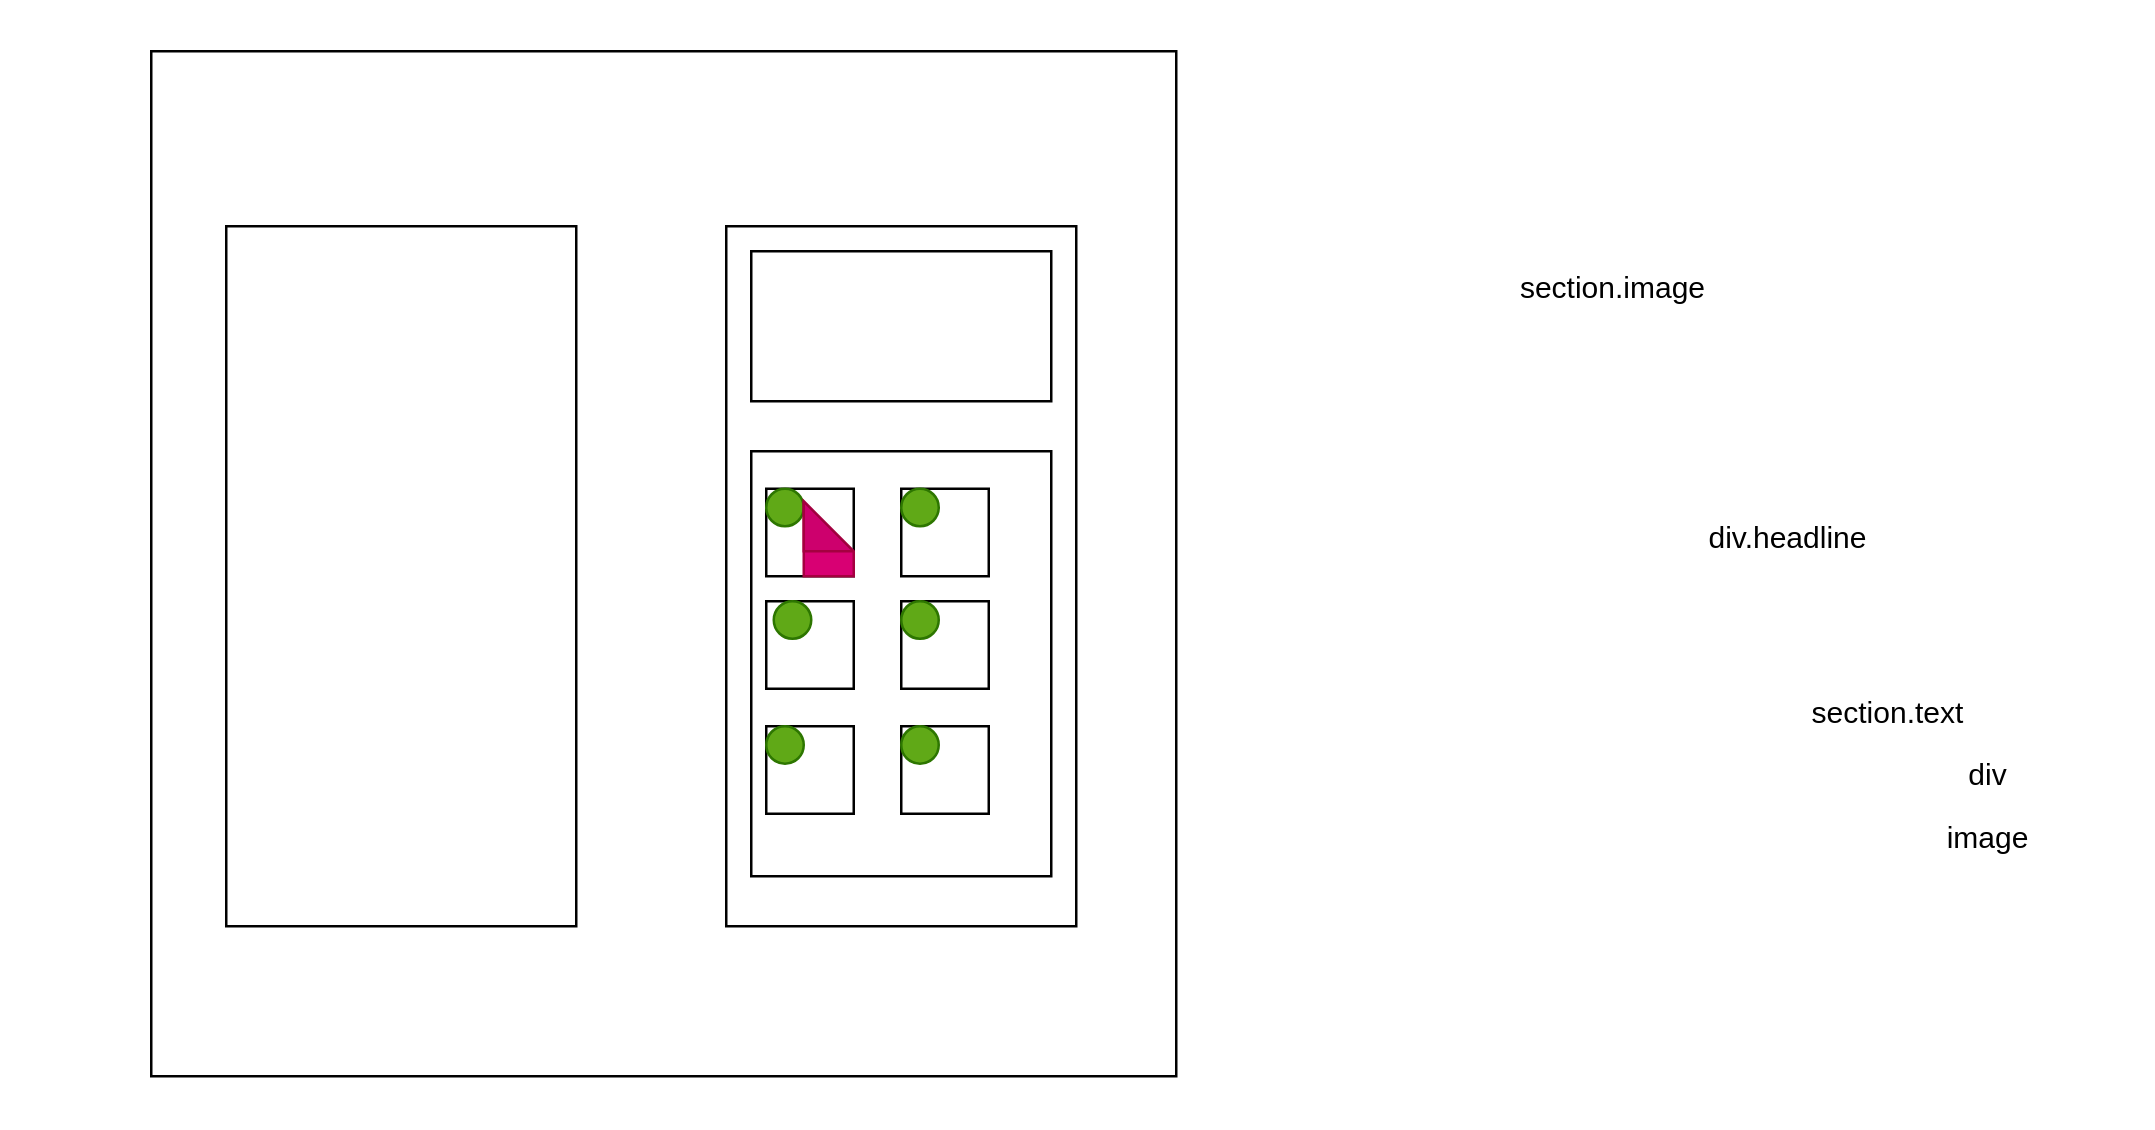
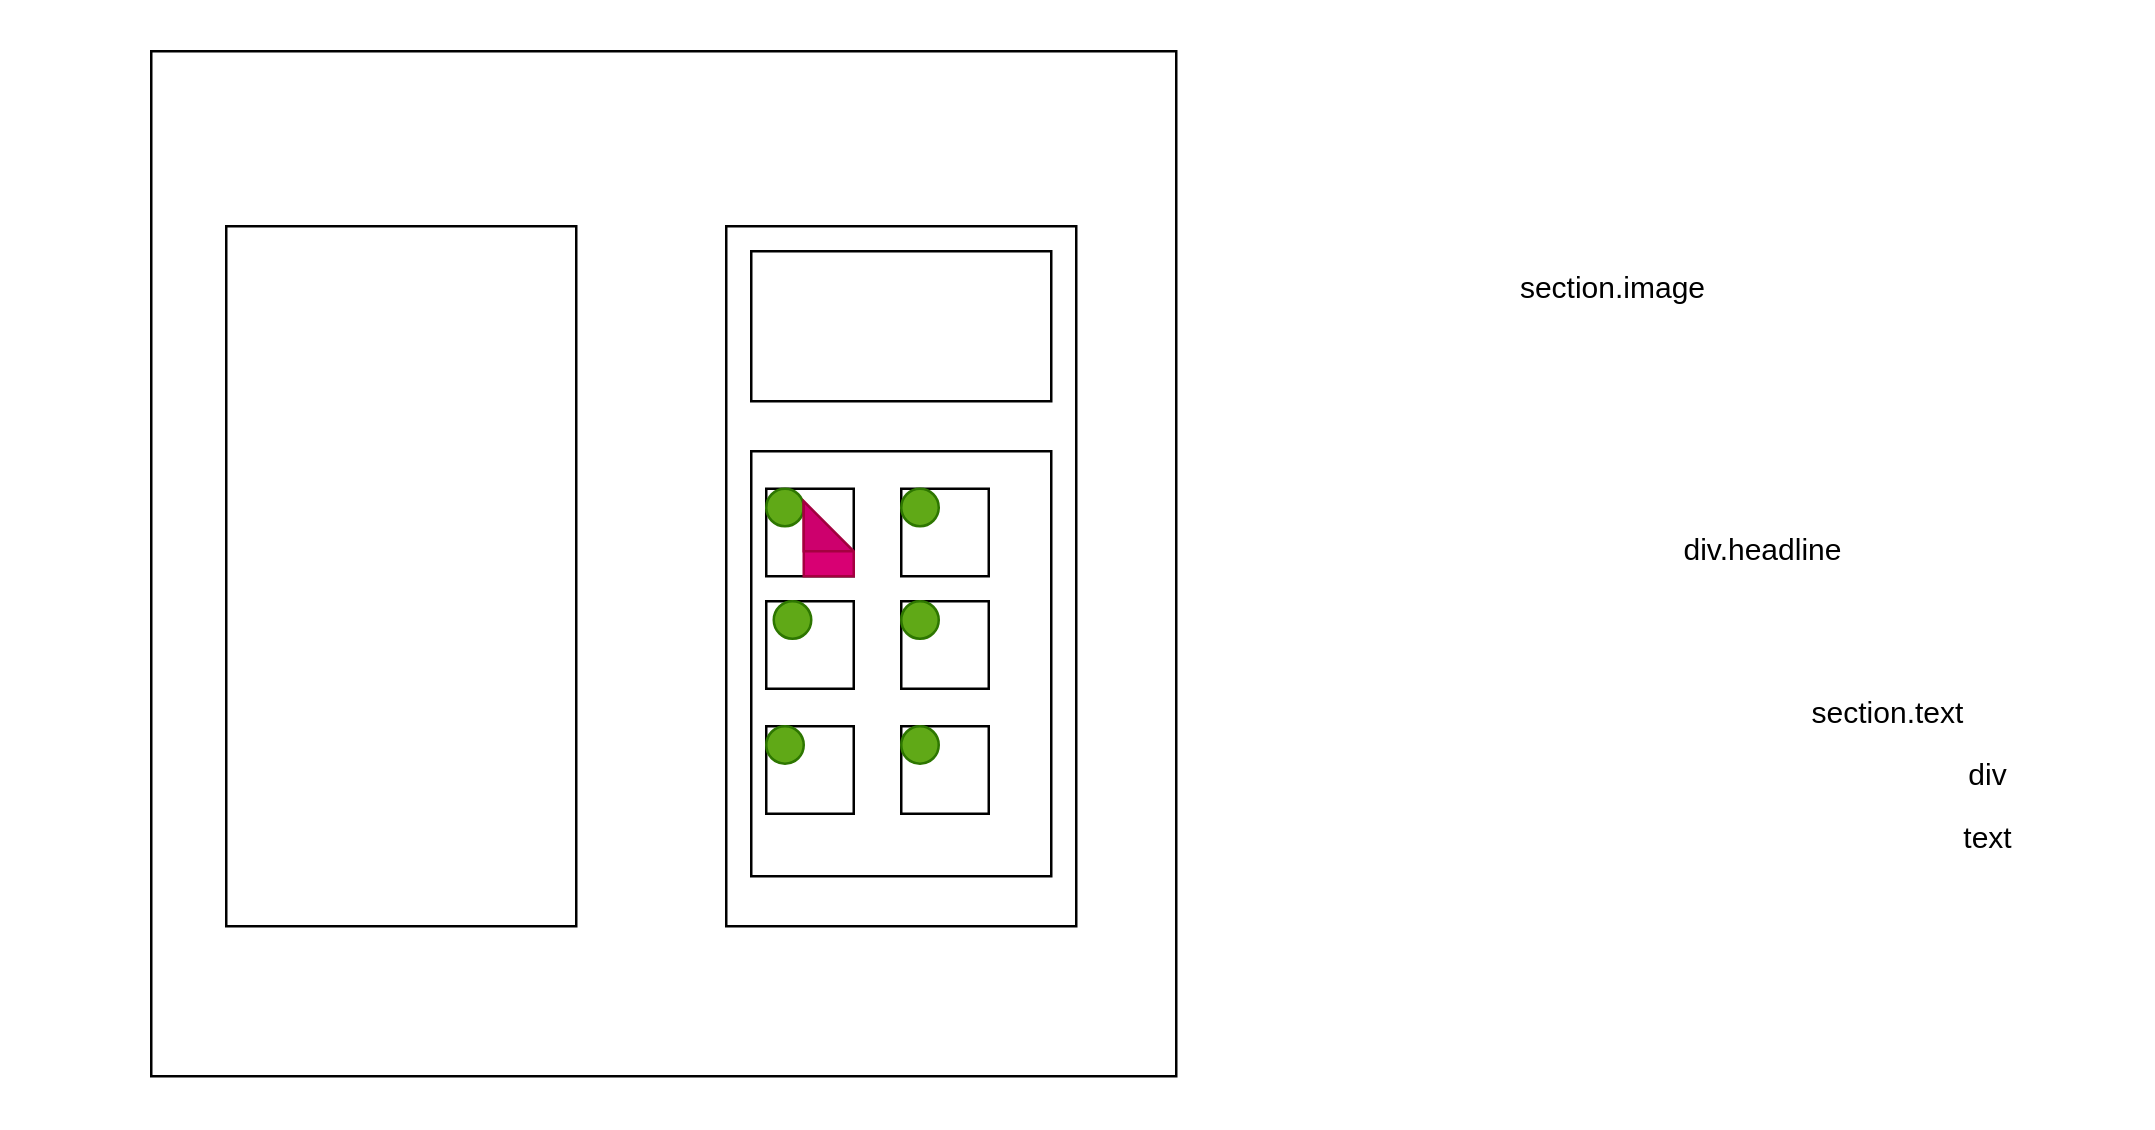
(1789, 539) -> (1764, 551)
(1989, 839) -> (1989, 839)
